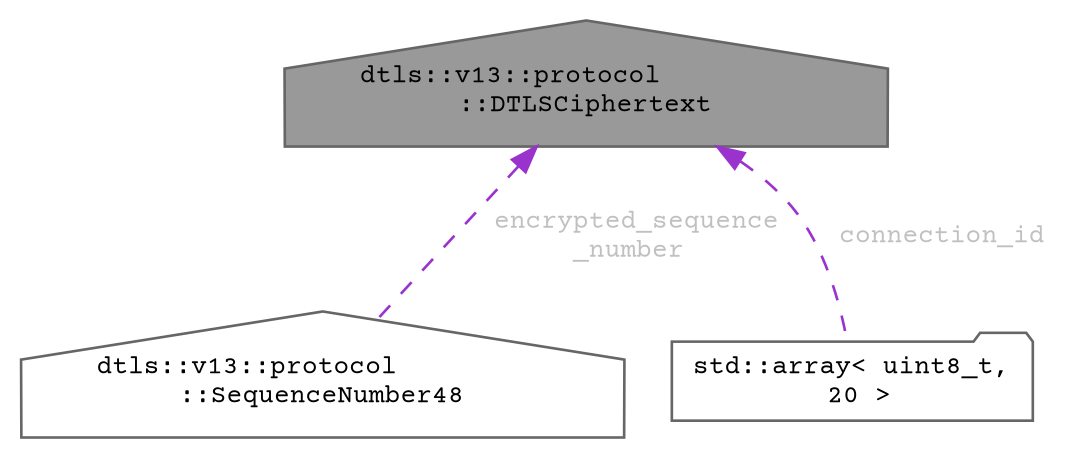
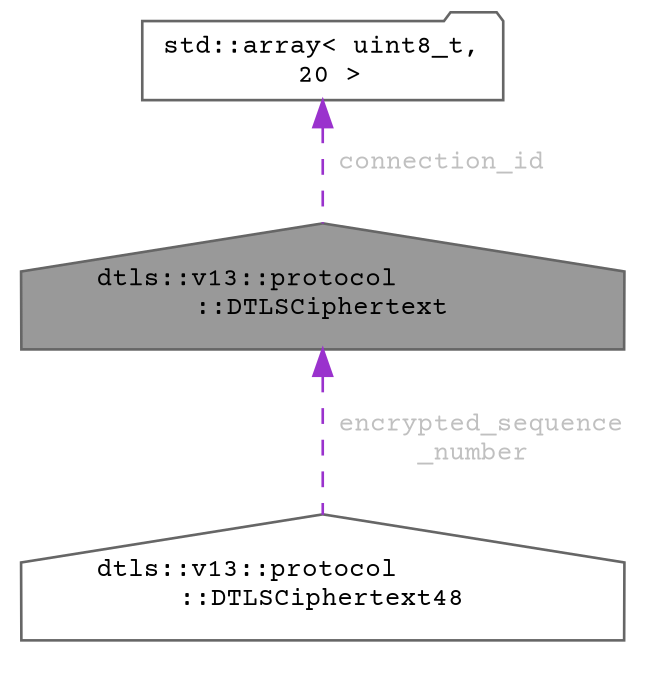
(813, 239) -> (323, 175)
(323, 381) -> (323, 584)
